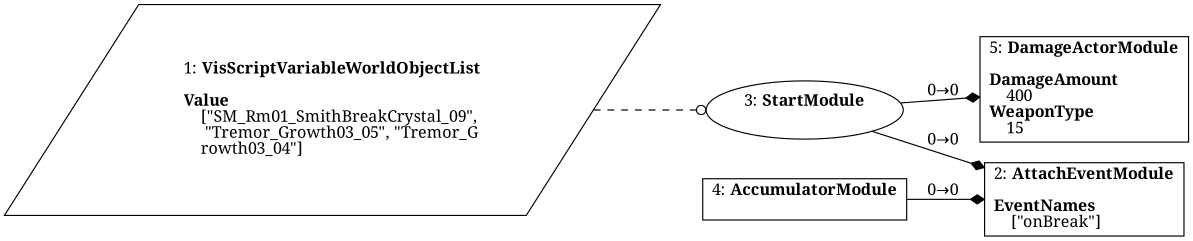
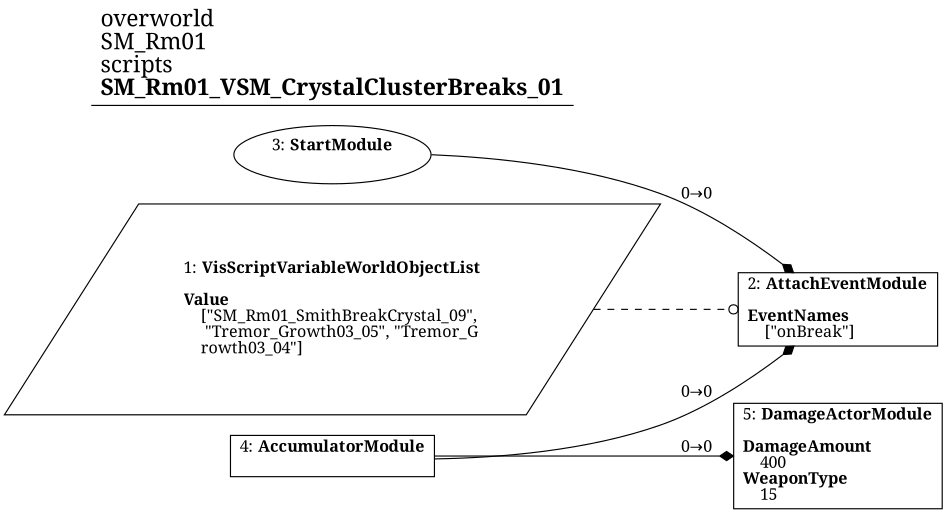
none -> (332, 55)
(933, 101) -> (577, 456)
(645, 110) -> (661, 309)
